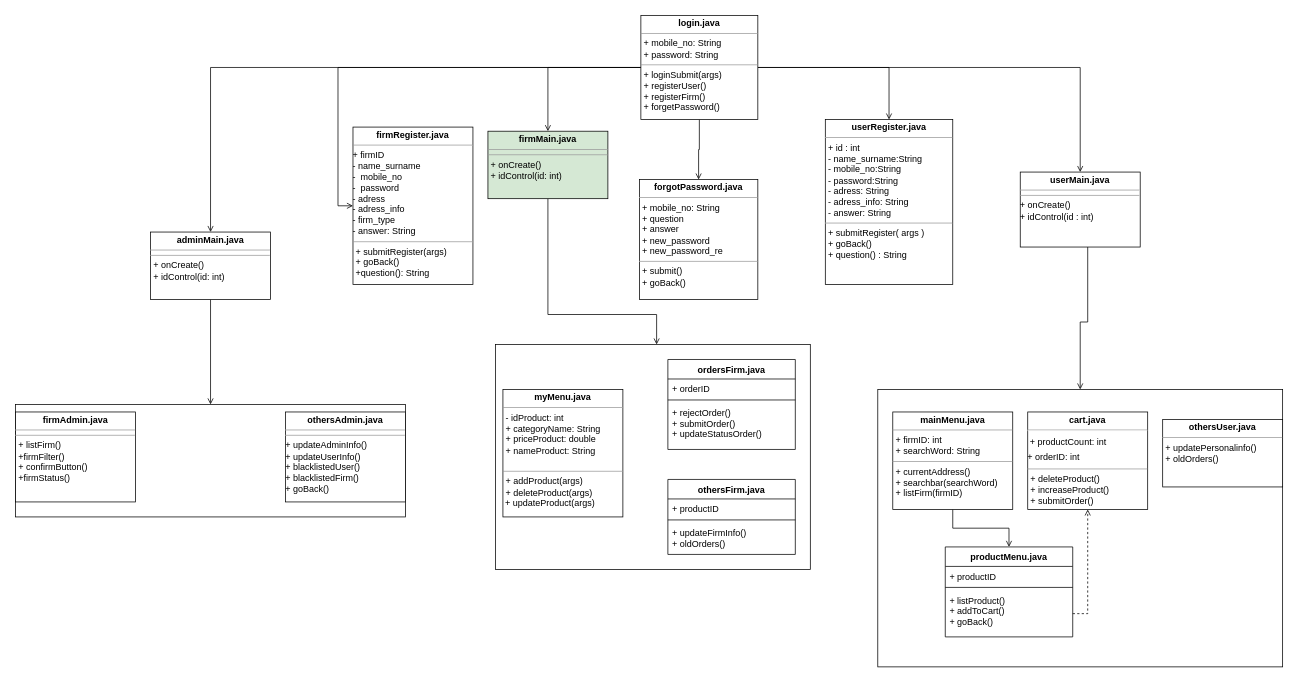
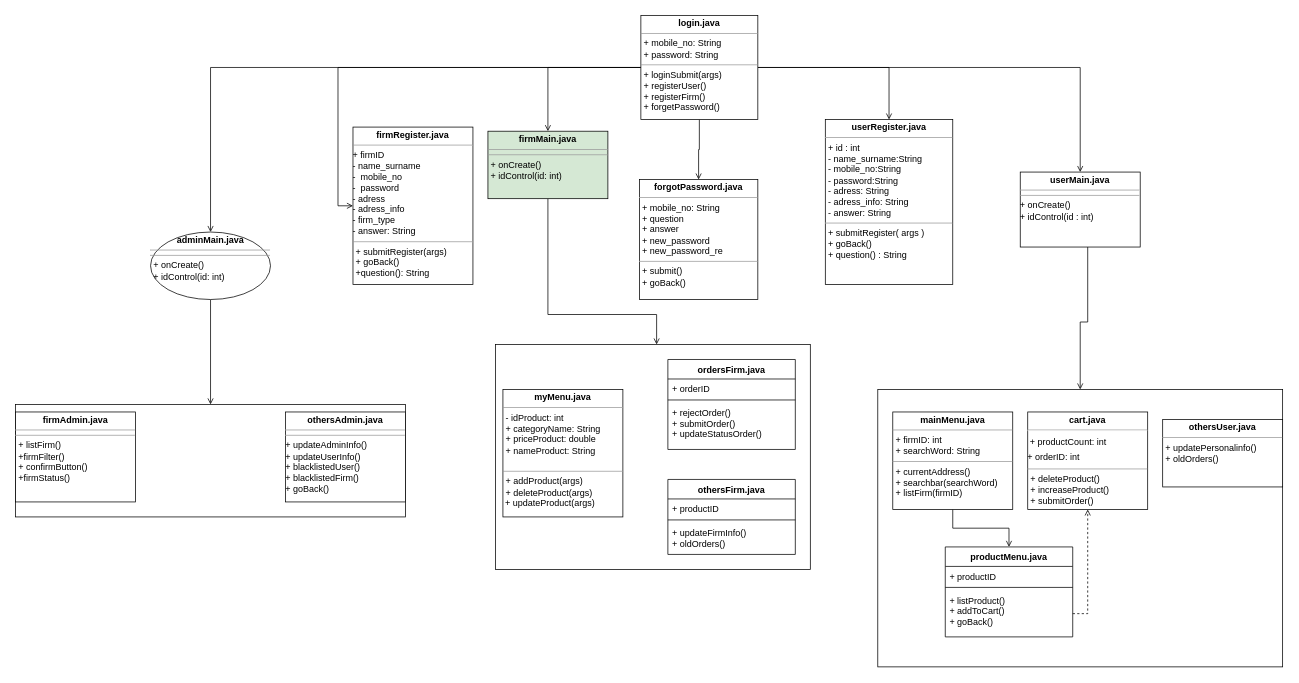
(210, 266) -> (210, 266)
